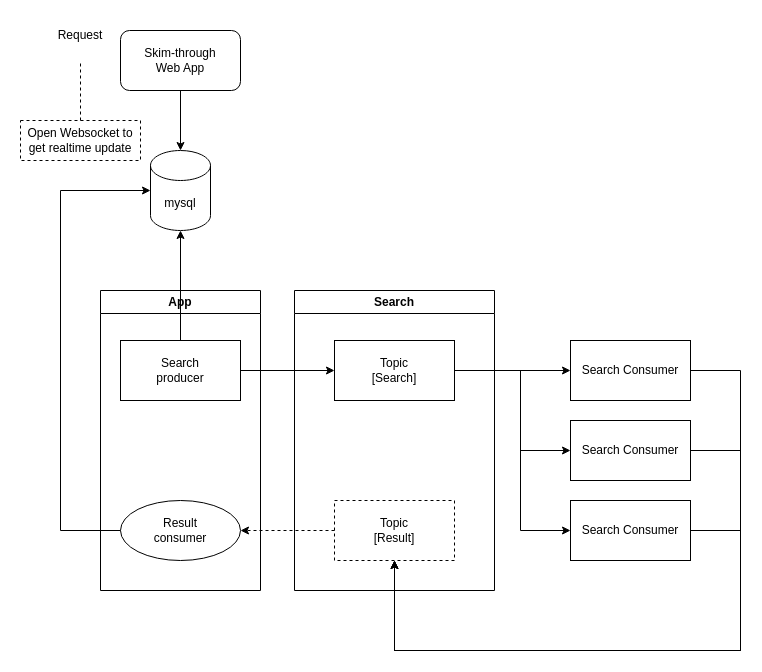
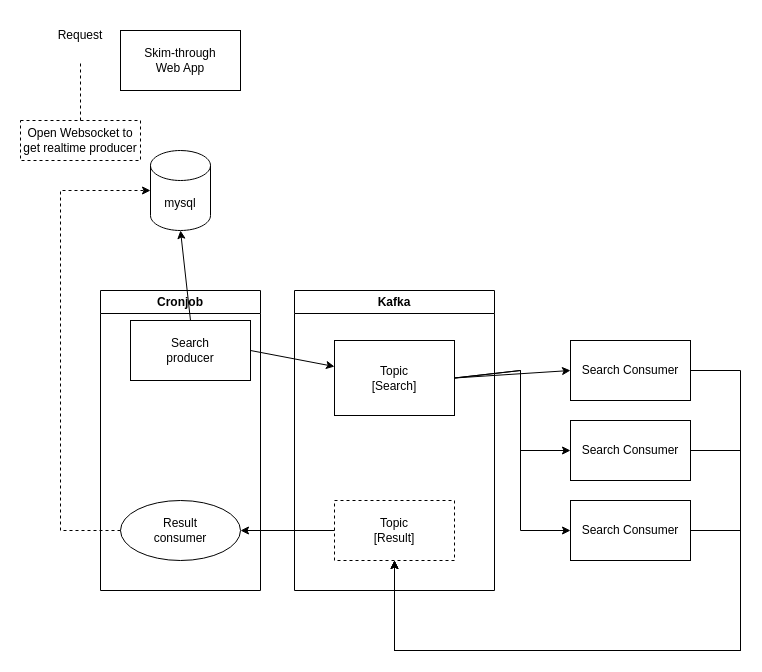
(181, 61) -> (181, 61)
(181, 117) -> none
(81, 141) -> (81, 141)
(181, 303) -> (181, 303)
(395, 303) -> (395, 303)
(61, 350) -> (61, 350)
(181, 371) -> (191, 351)
(395, 371) -> (395, 378)
(291, 531) -> (291, 531)
